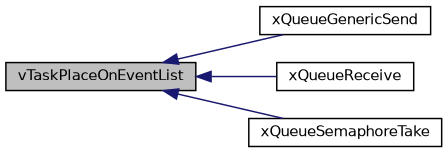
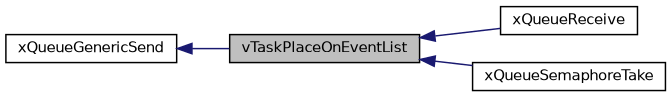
(231, 47) -> (211, 49)
